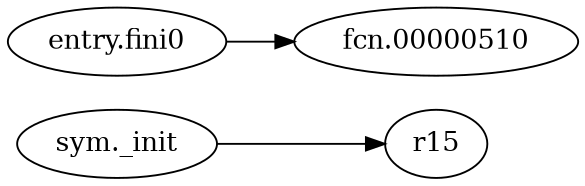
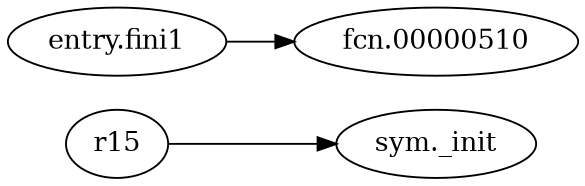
(117, 42) -> (117, 42)
(291, 144) -> (243, 144)
